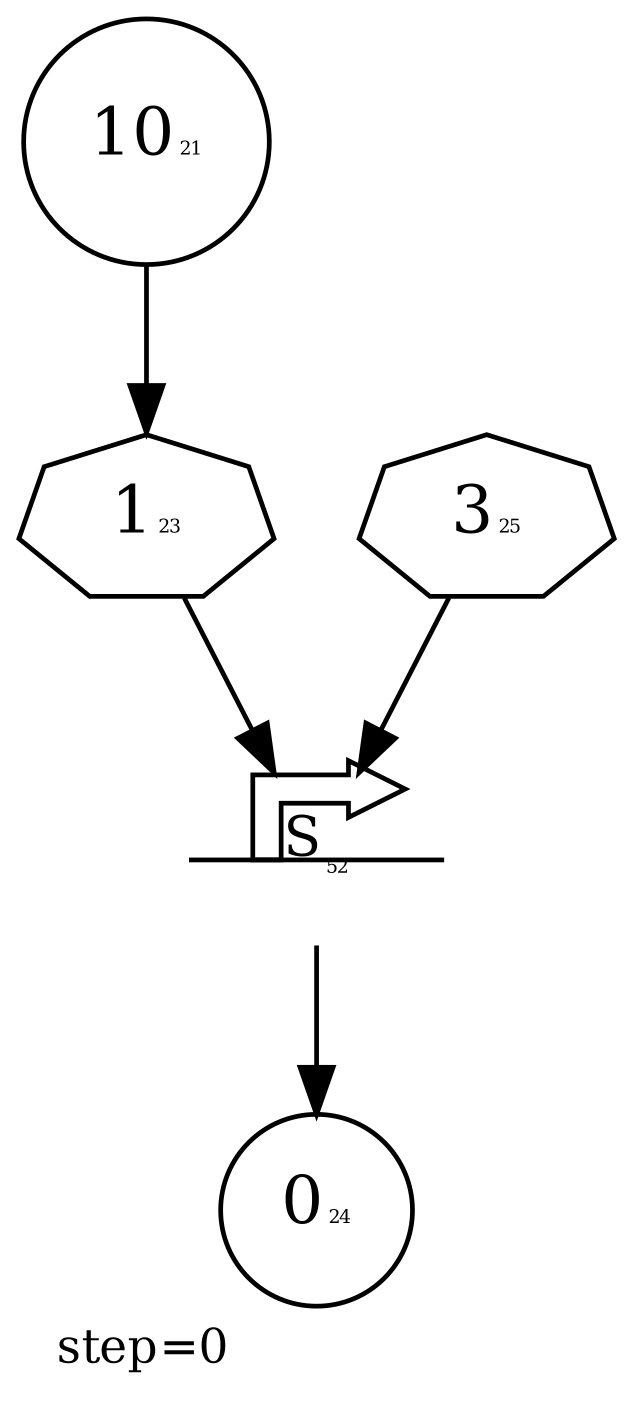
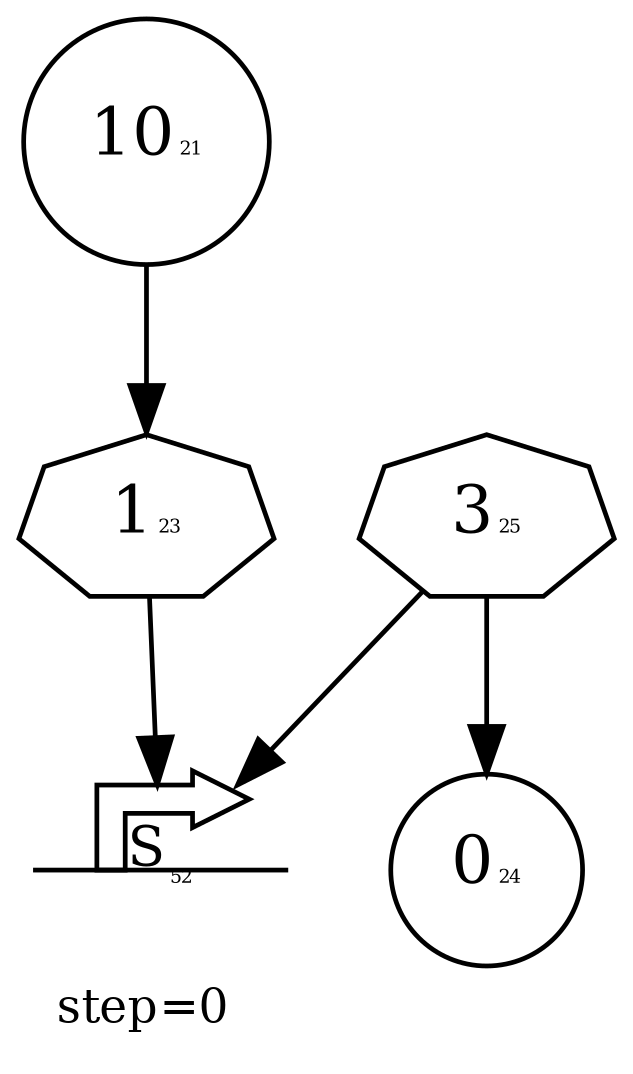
(317, 1006) -> (487, 661)
